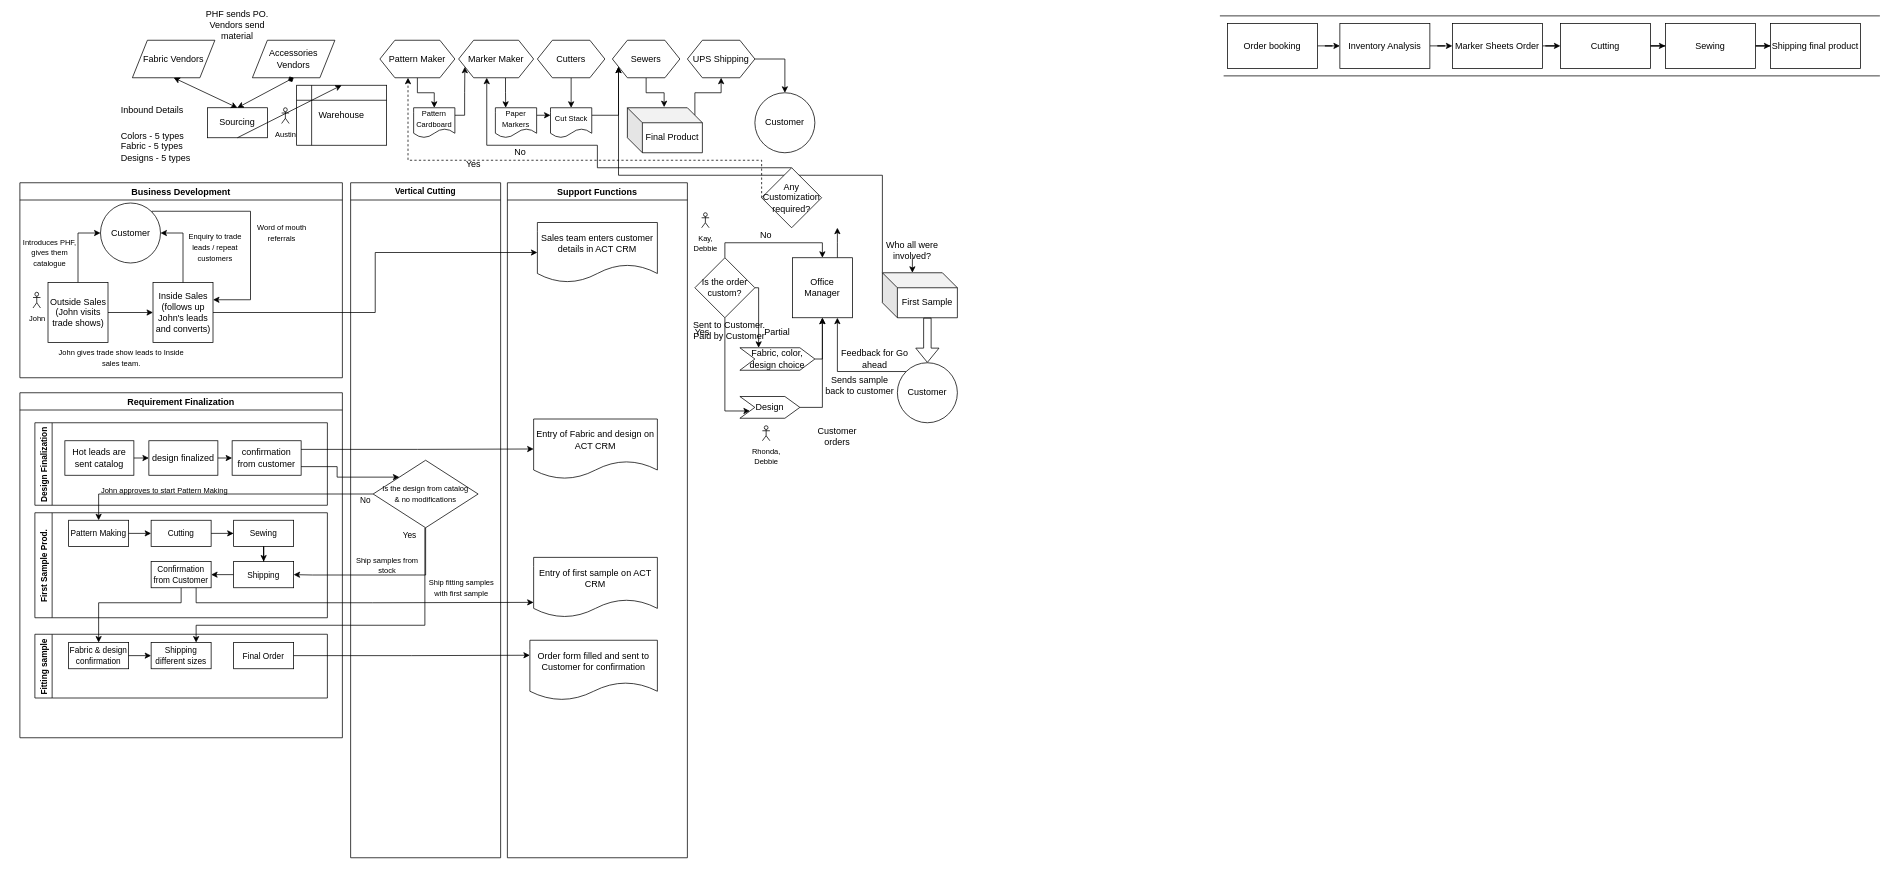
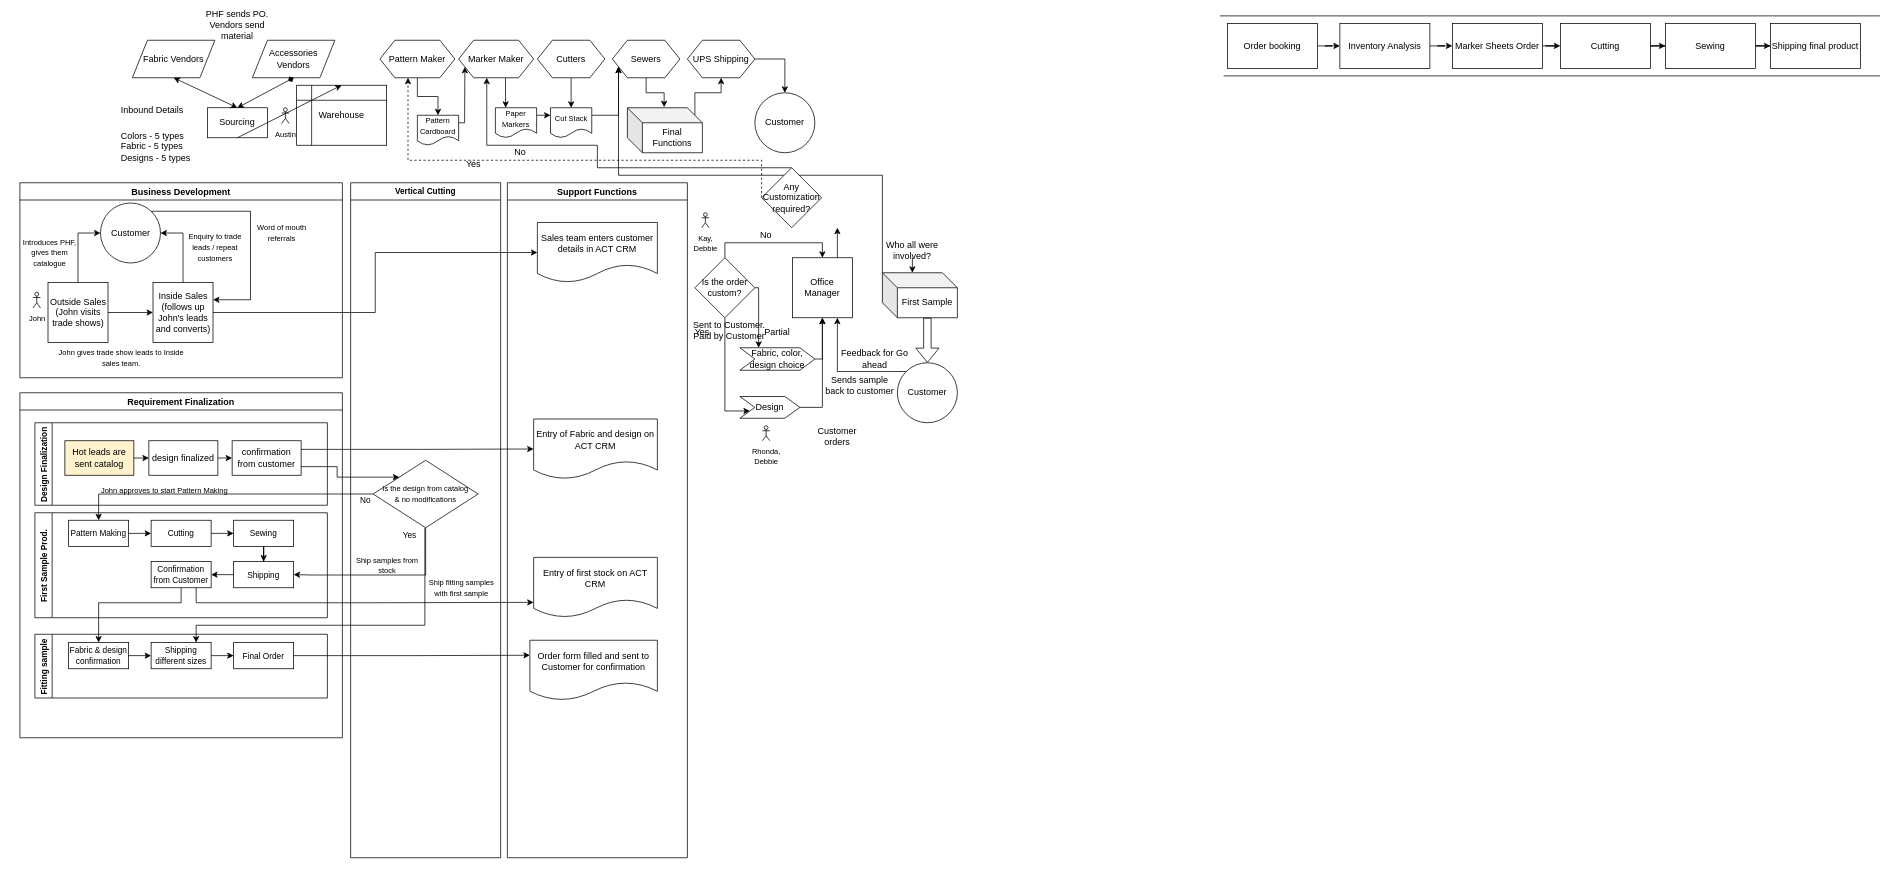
(434, 123) -> (438, 130)
(672, 138) -> (672, 138)
(99, 458) -> (99, 458)
(596, 579) -> (596, 579)
none -> (219, 656)
